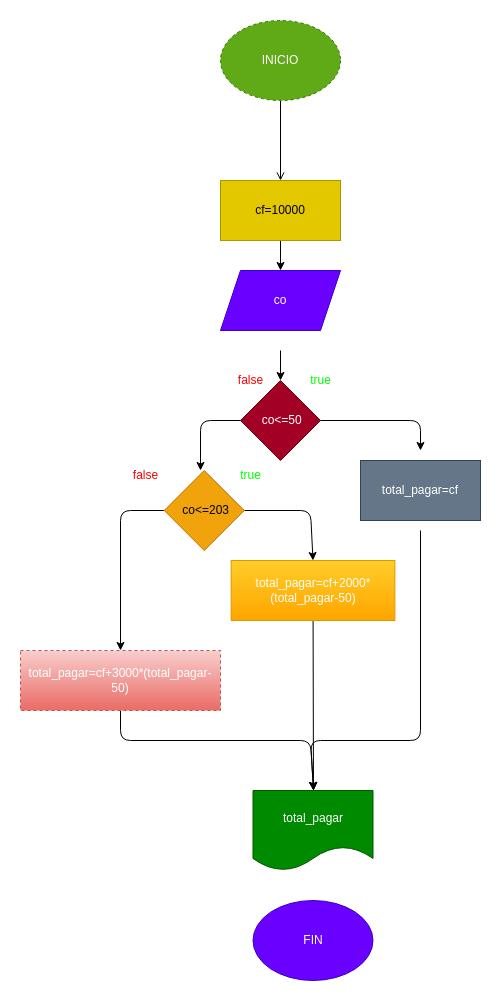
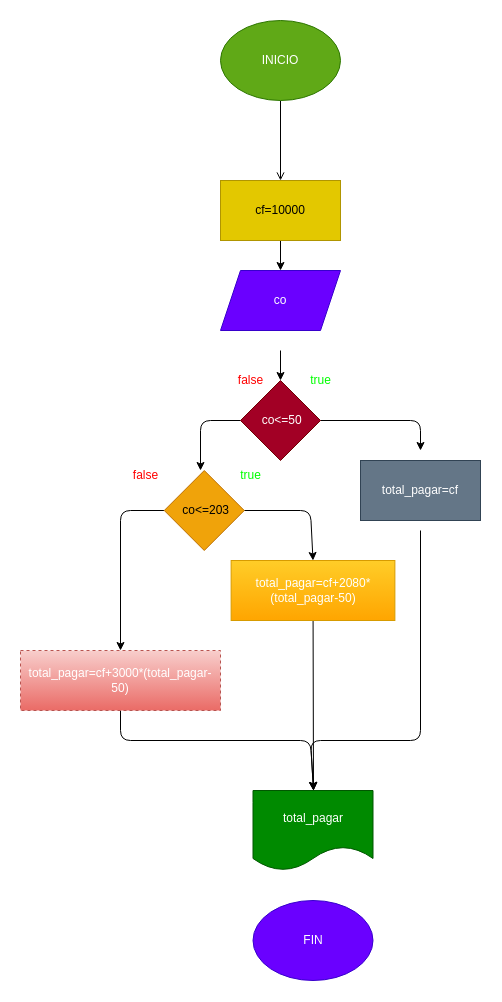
(281, 61) -> (281, 61)
(314, 591) -> (314, 591)
